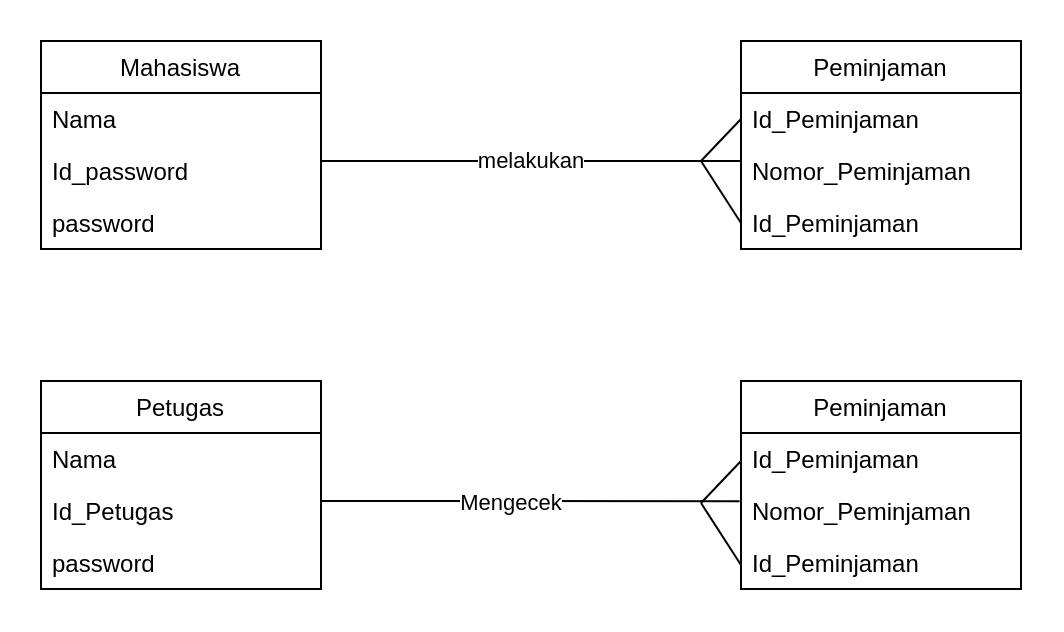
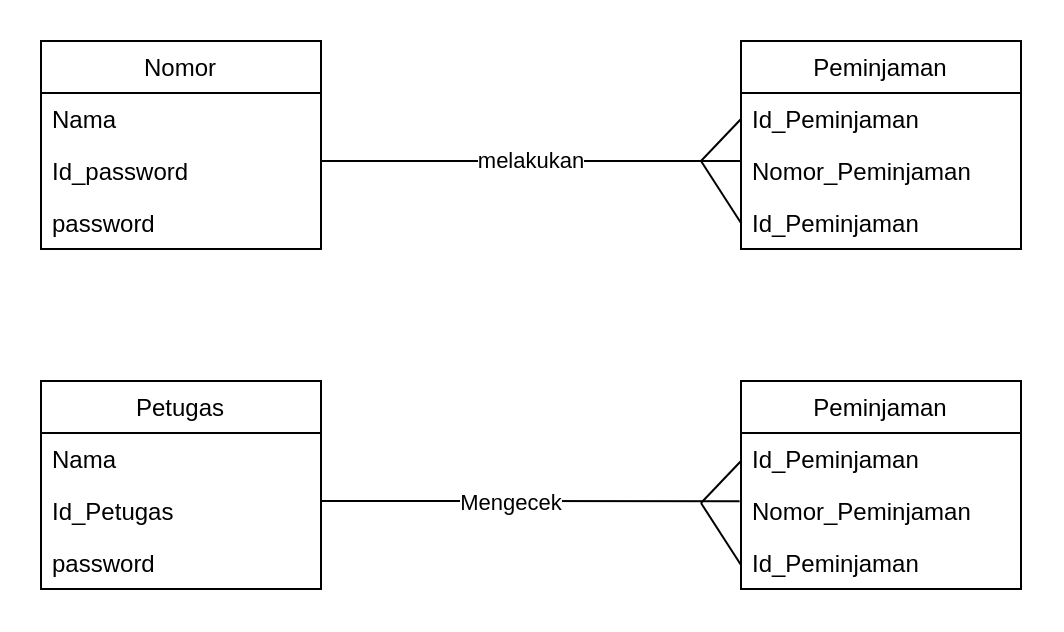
(180, 68) -> (180, 68)
